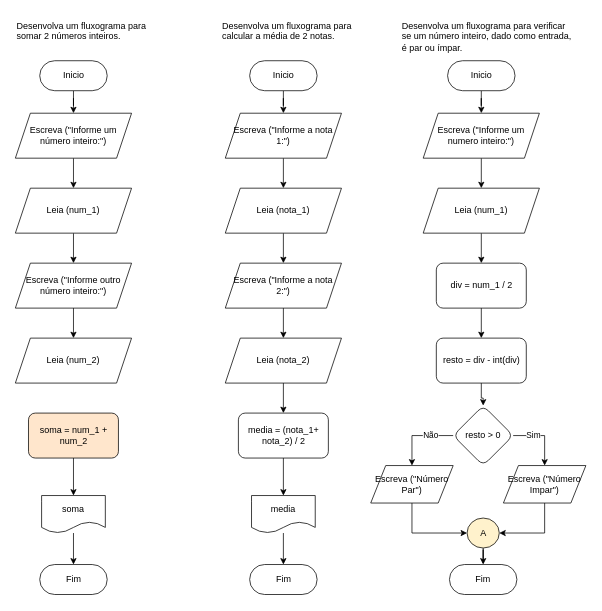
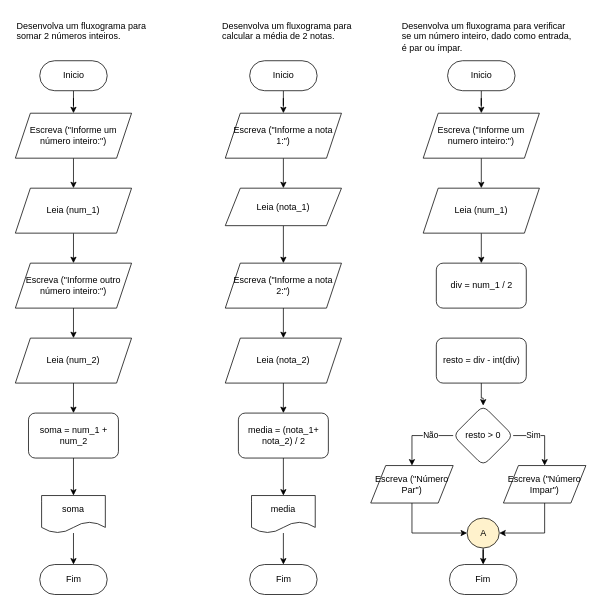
(284, 210) -> (284, 207)
(482, 320) -> none
none -> (74, 395)
(74, 435) -> (74, 435)
